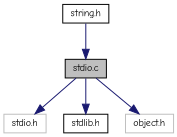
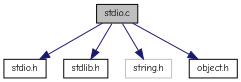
(86, 14) -> (149, 69)
(86, 36) -> (130, 37)
(25, 124) -> (25, 69)
(150, 124) -> (213, 69)
